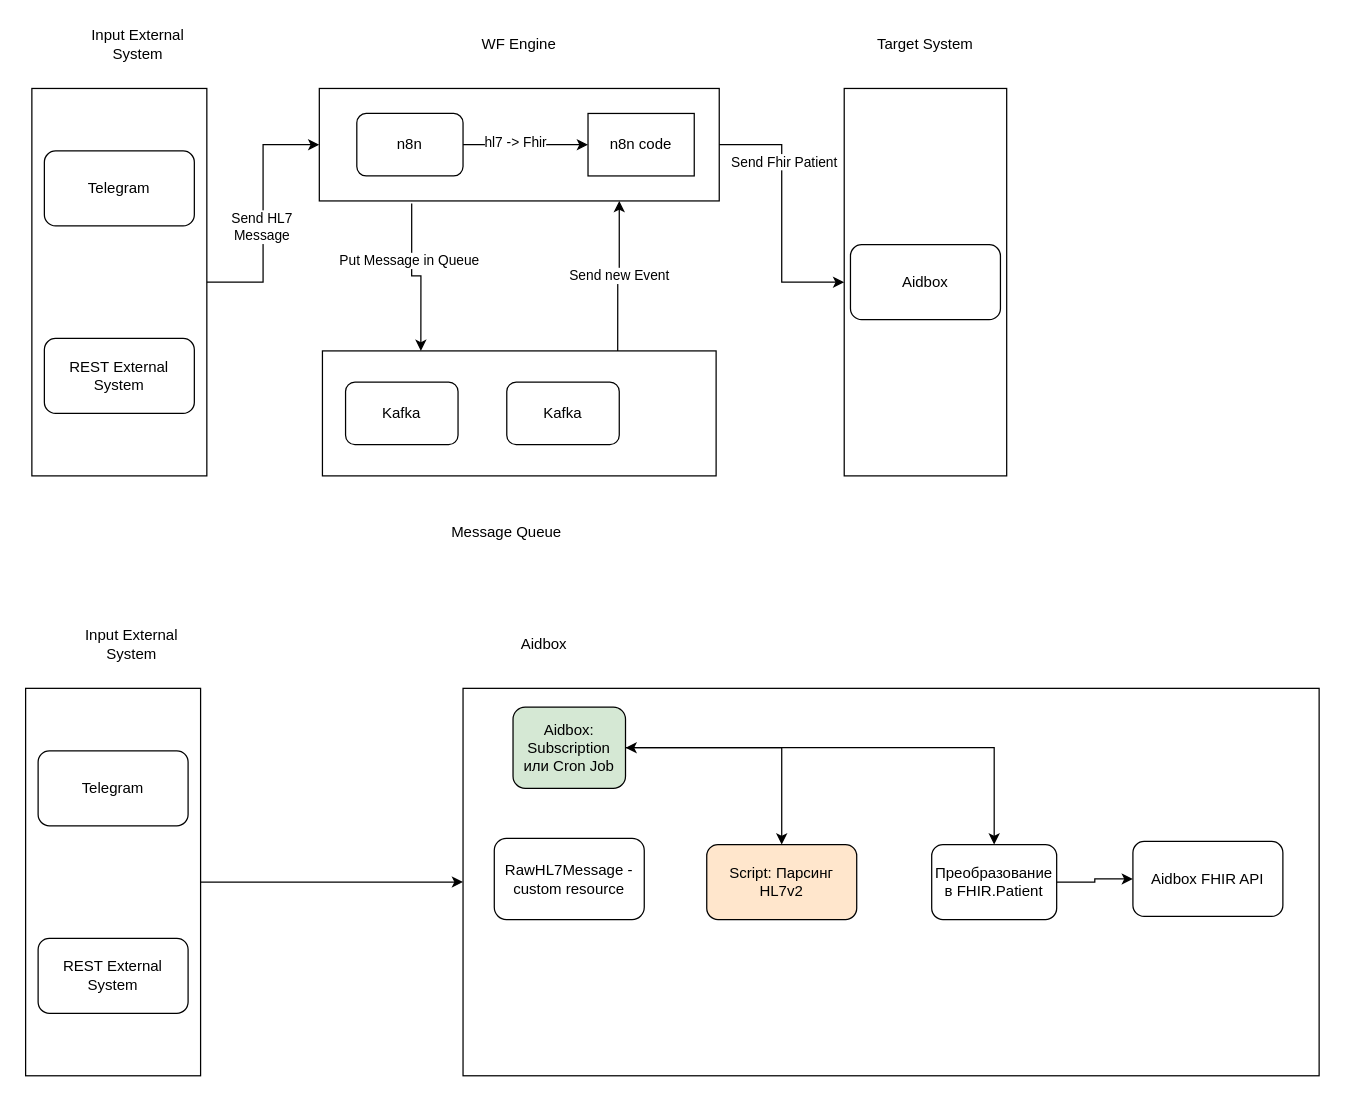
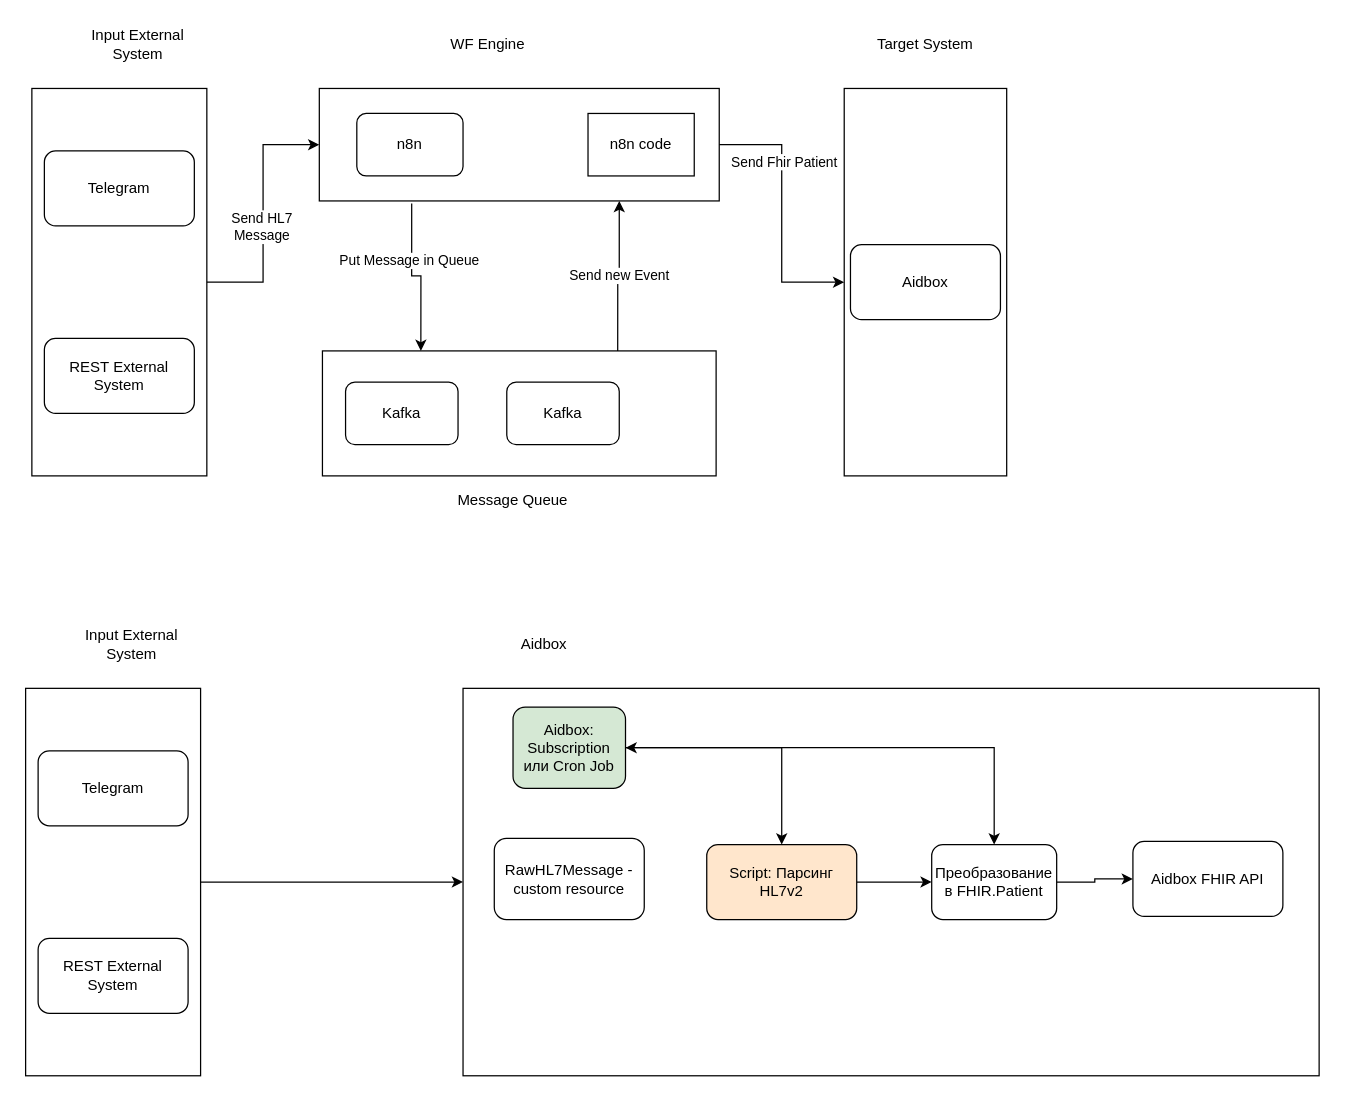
(519, 44) -> (488, 44)
(520, 144) -> none
(507, 532) -> (513, 501)
none -> (890, 882)
